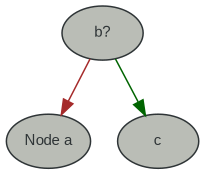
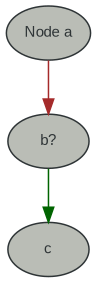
(79, 80) -> (48, 80)
